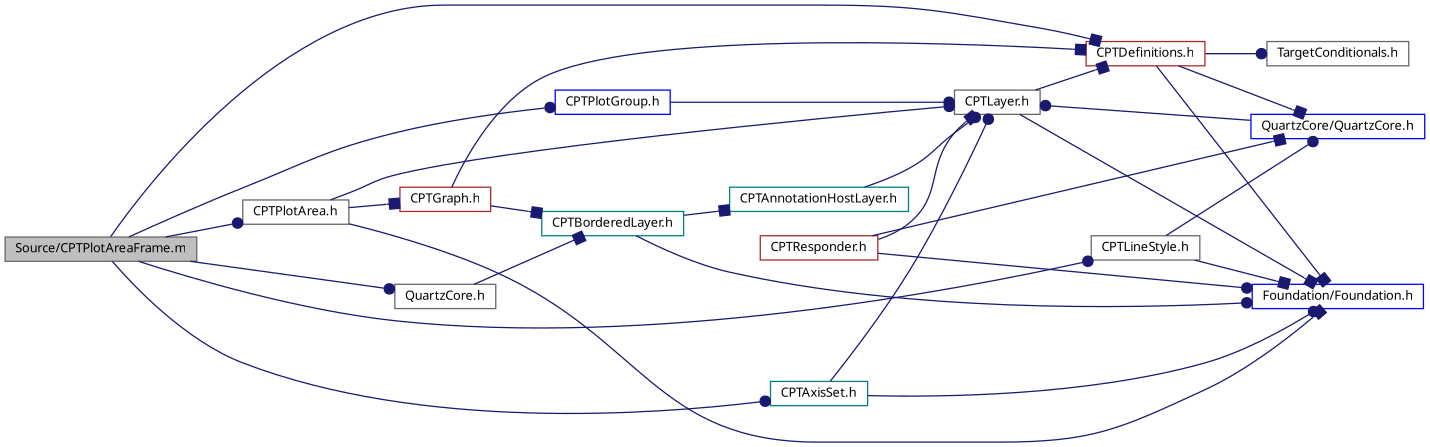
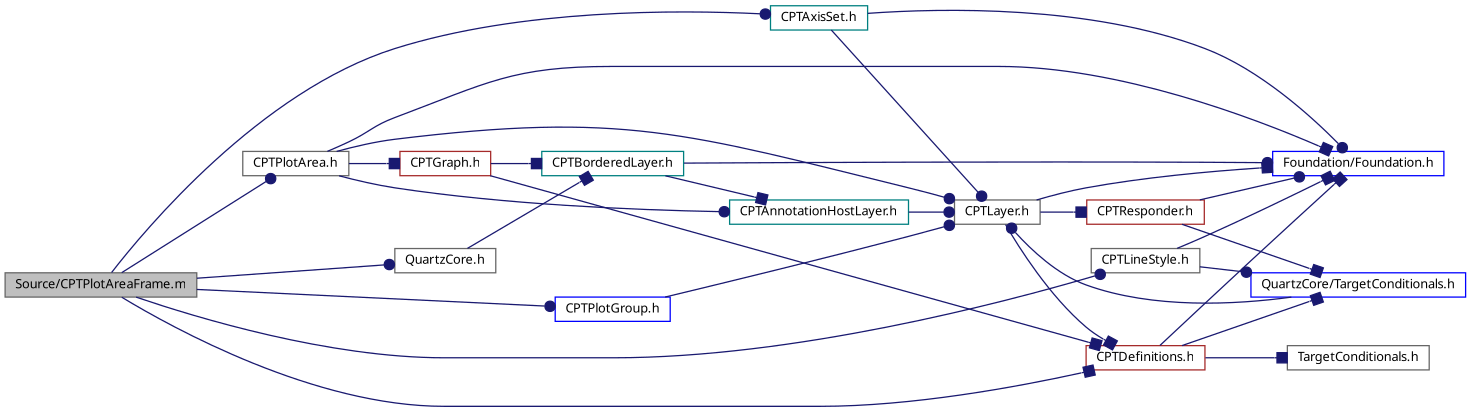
(1231, 54) -> (1240, 358)
(1338, 126) -> (1358, 285)
(931, 189) -> (1057, 212)
none -> (528, 203)
